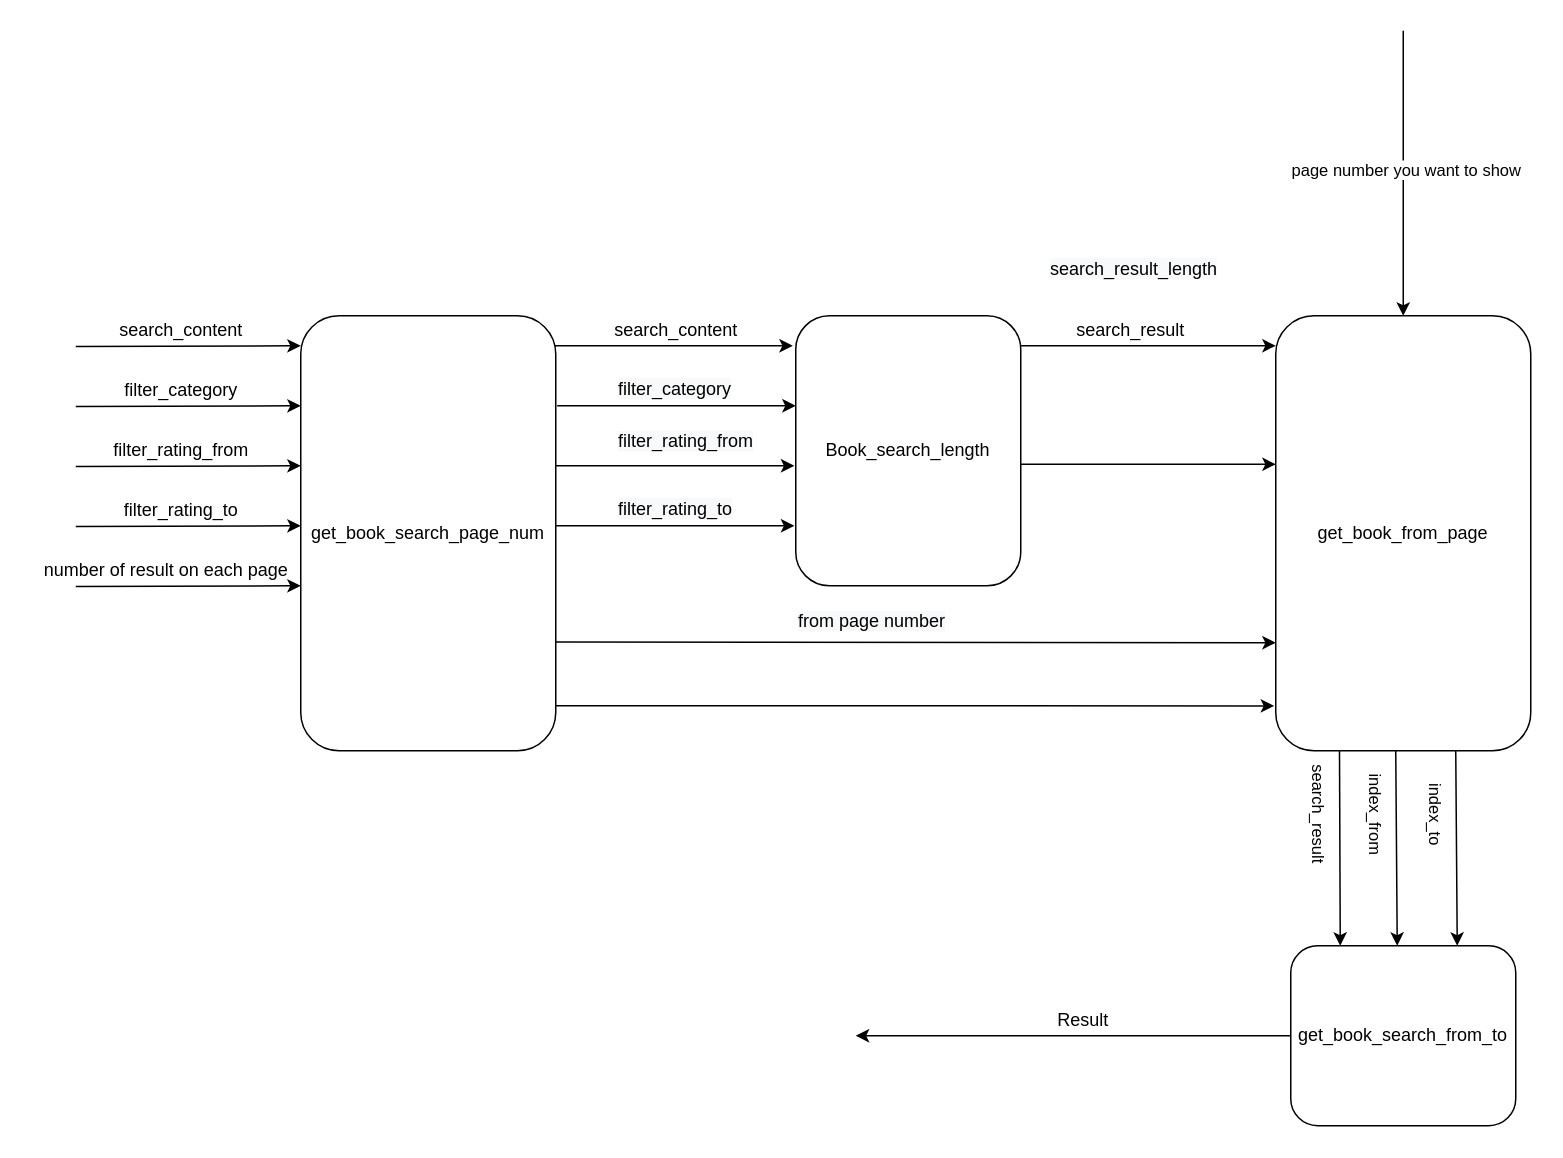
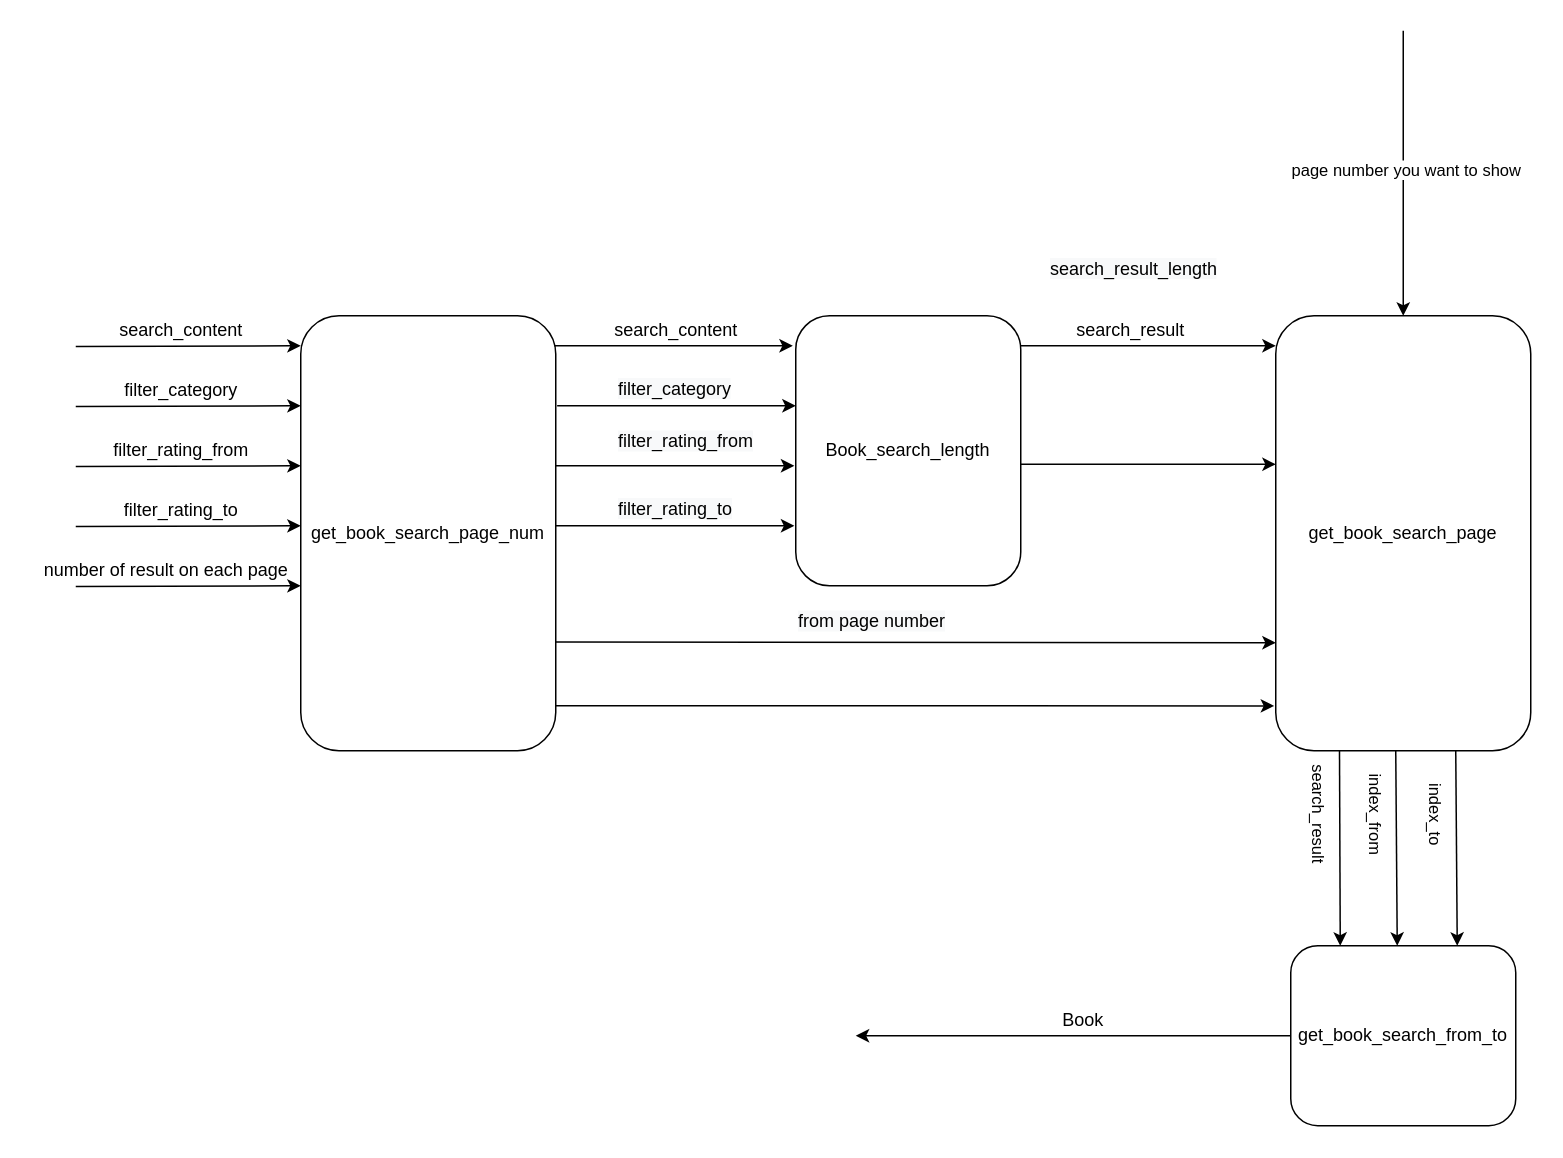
(1403, 533) -> (1403, 533)
(1086, 1021) -> (1086, 1021)
